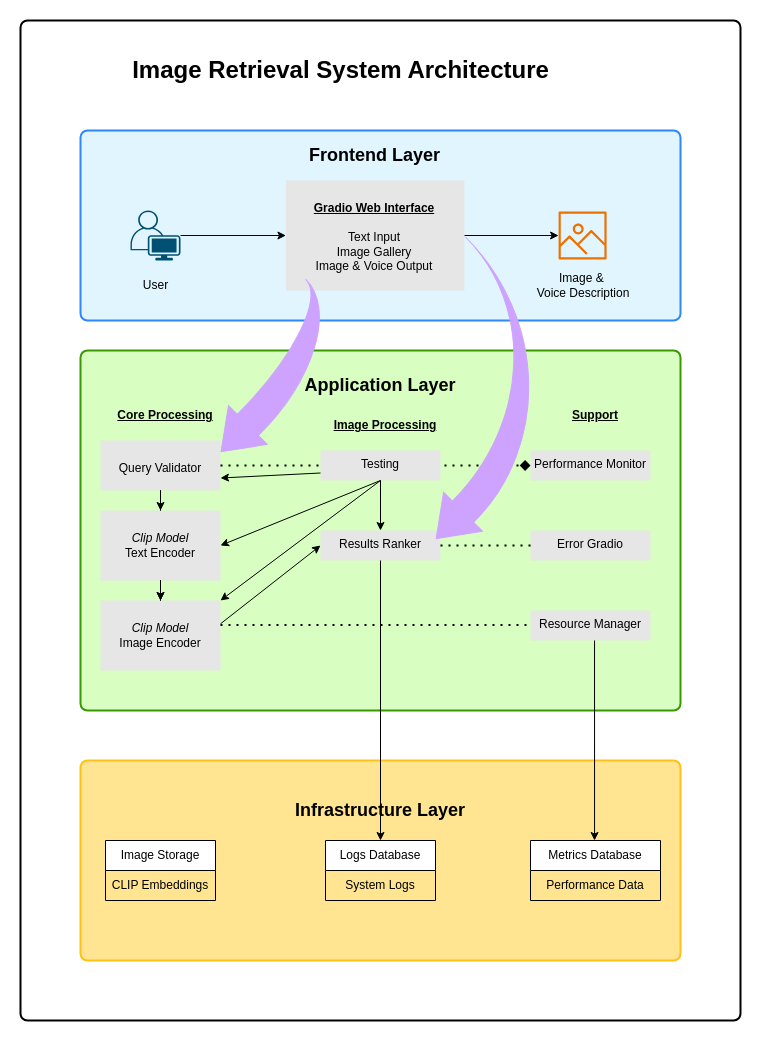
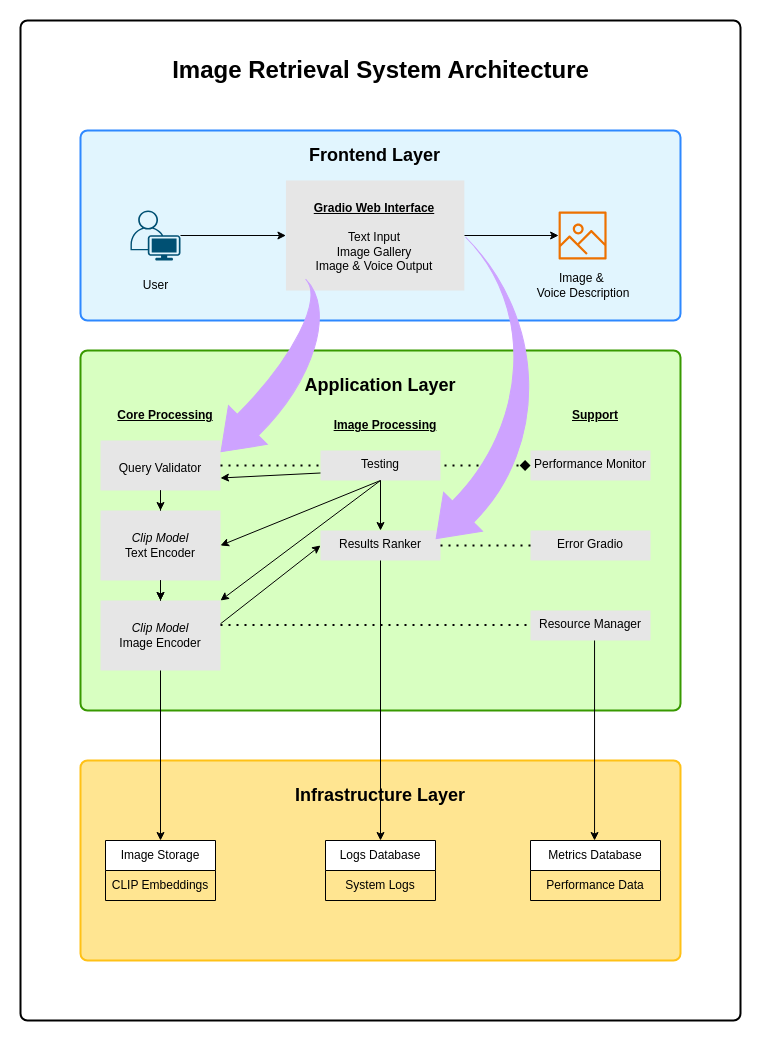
(341, 71) -> (381, 71)
none -> (161, 752)
(381, 811) -> (381, 796)
